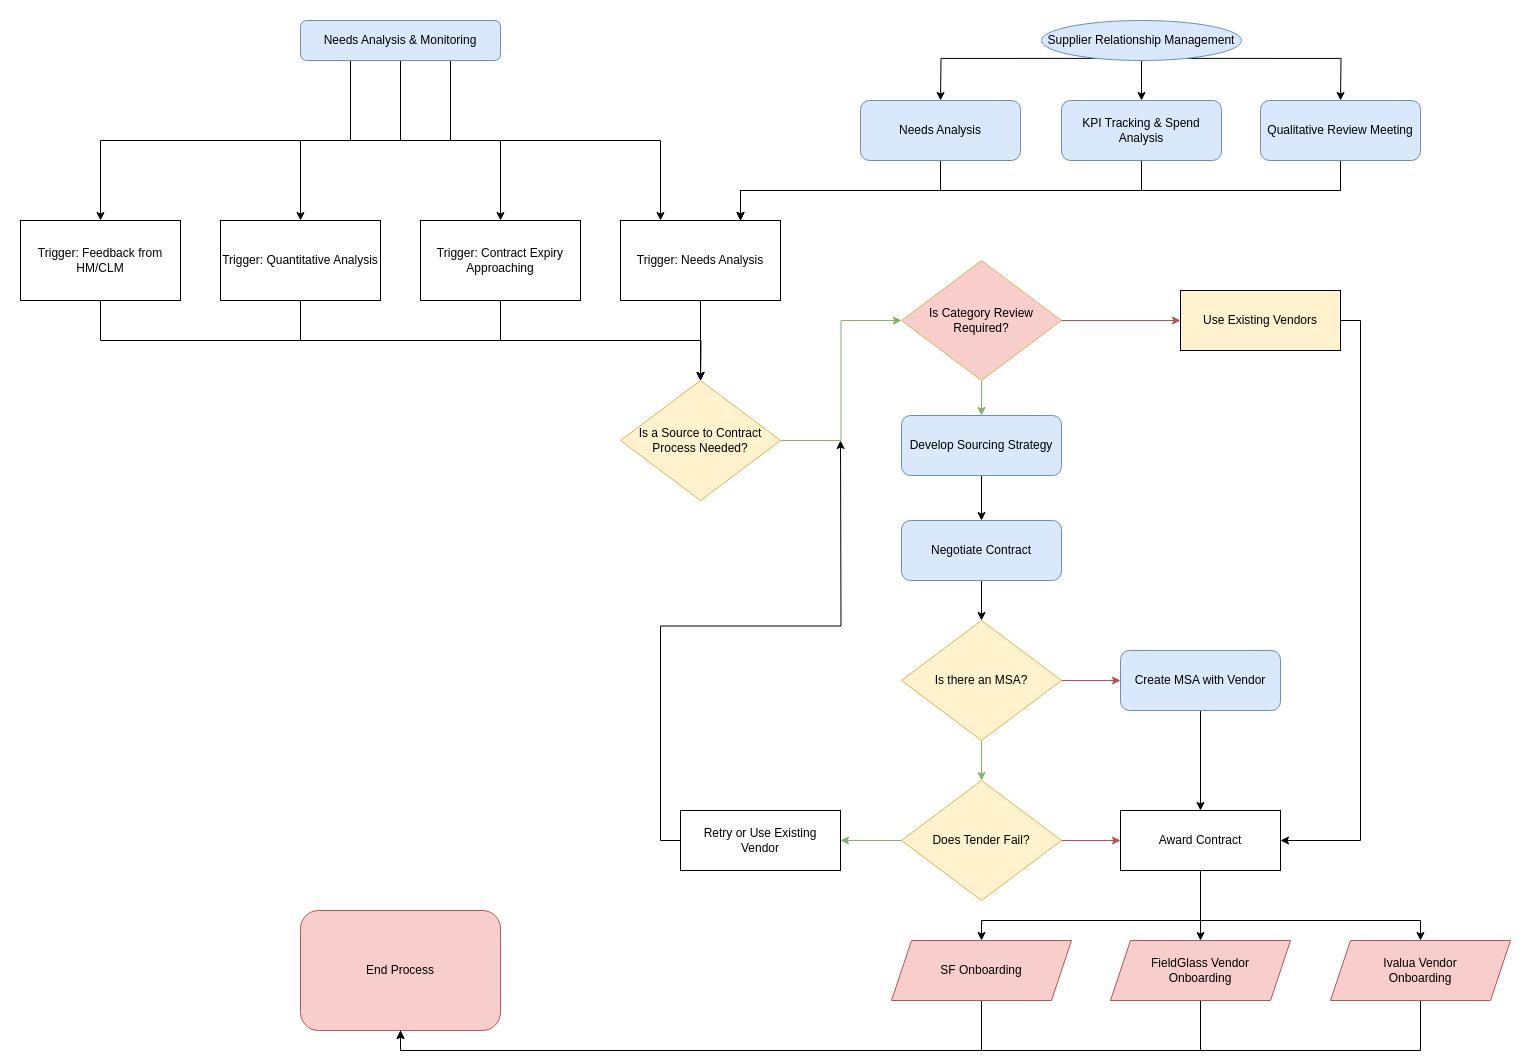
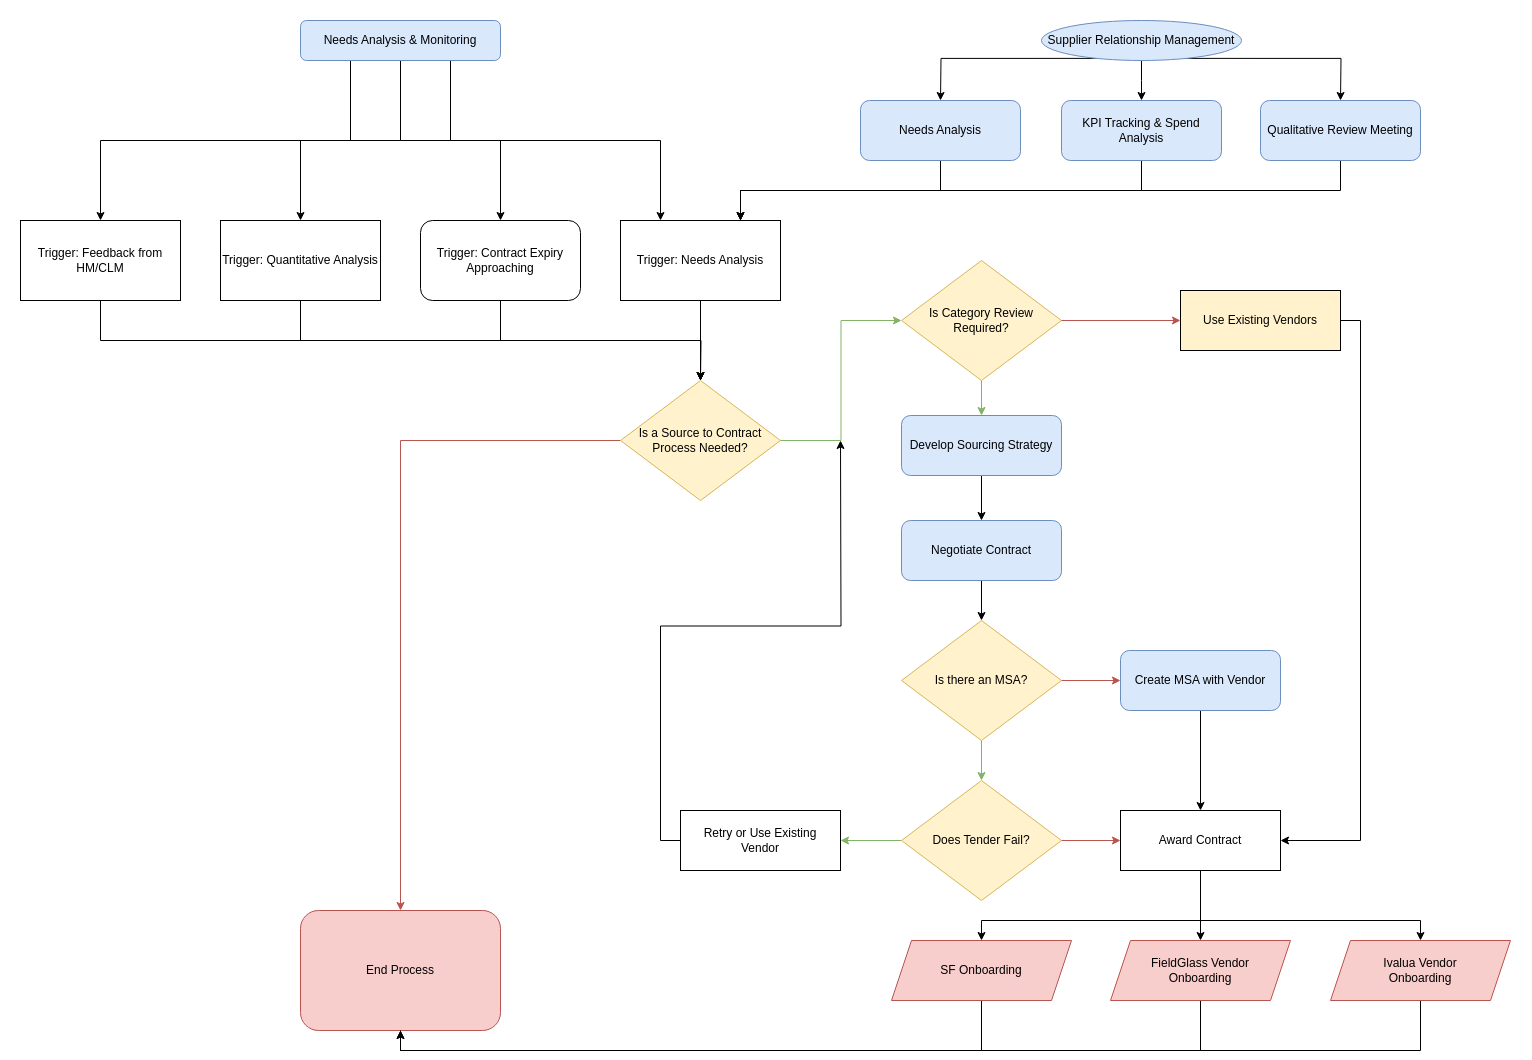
(501, 261) -> (501, 261)
(982, 321) -> (982, 321)
none -> (401, 562)
